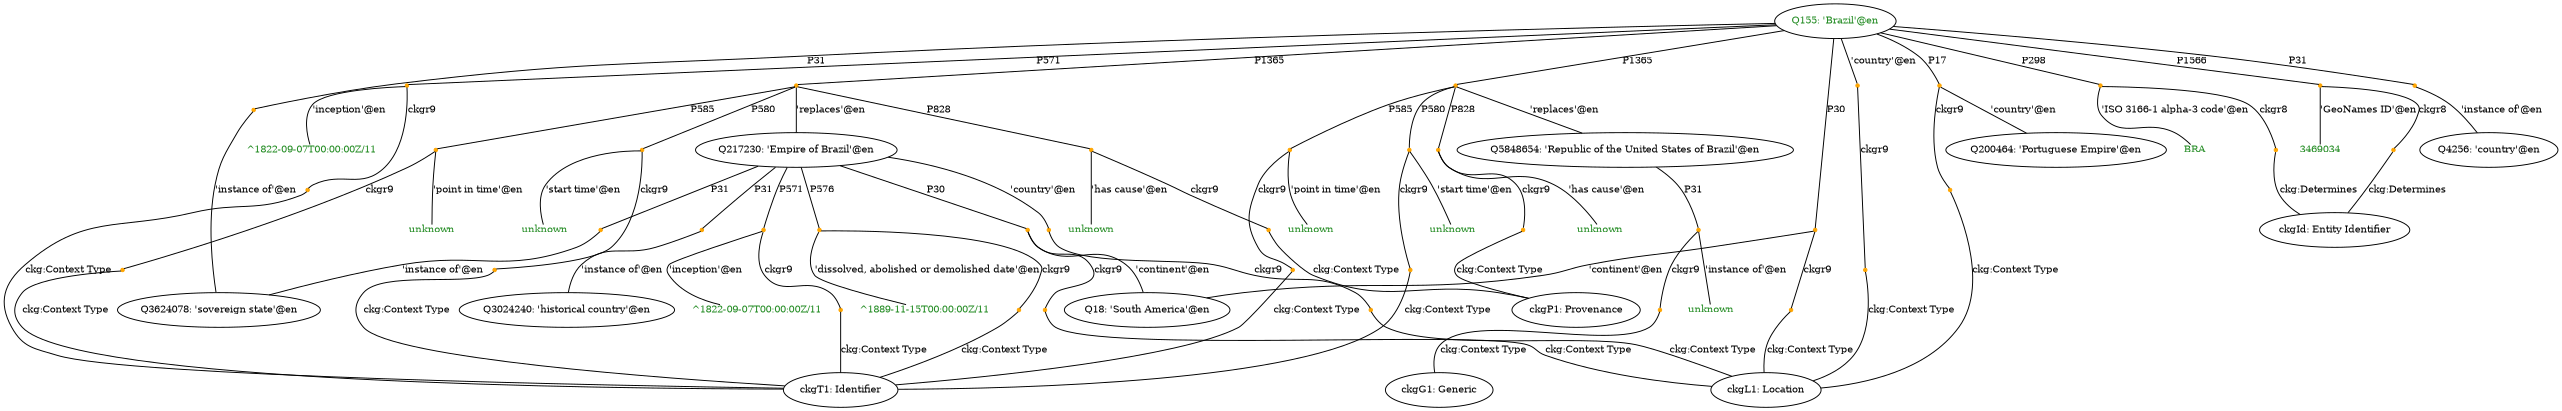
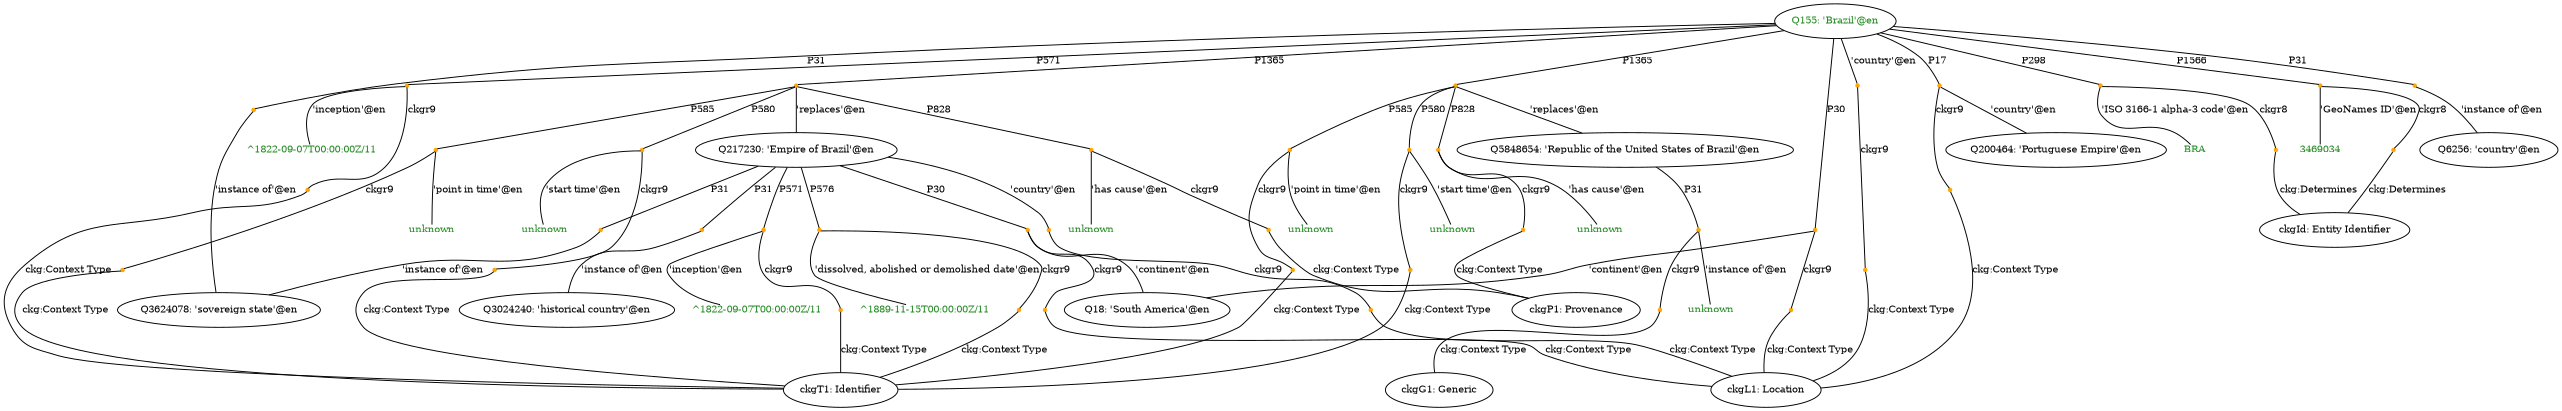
(2489, 150) -> (2489, 150)
